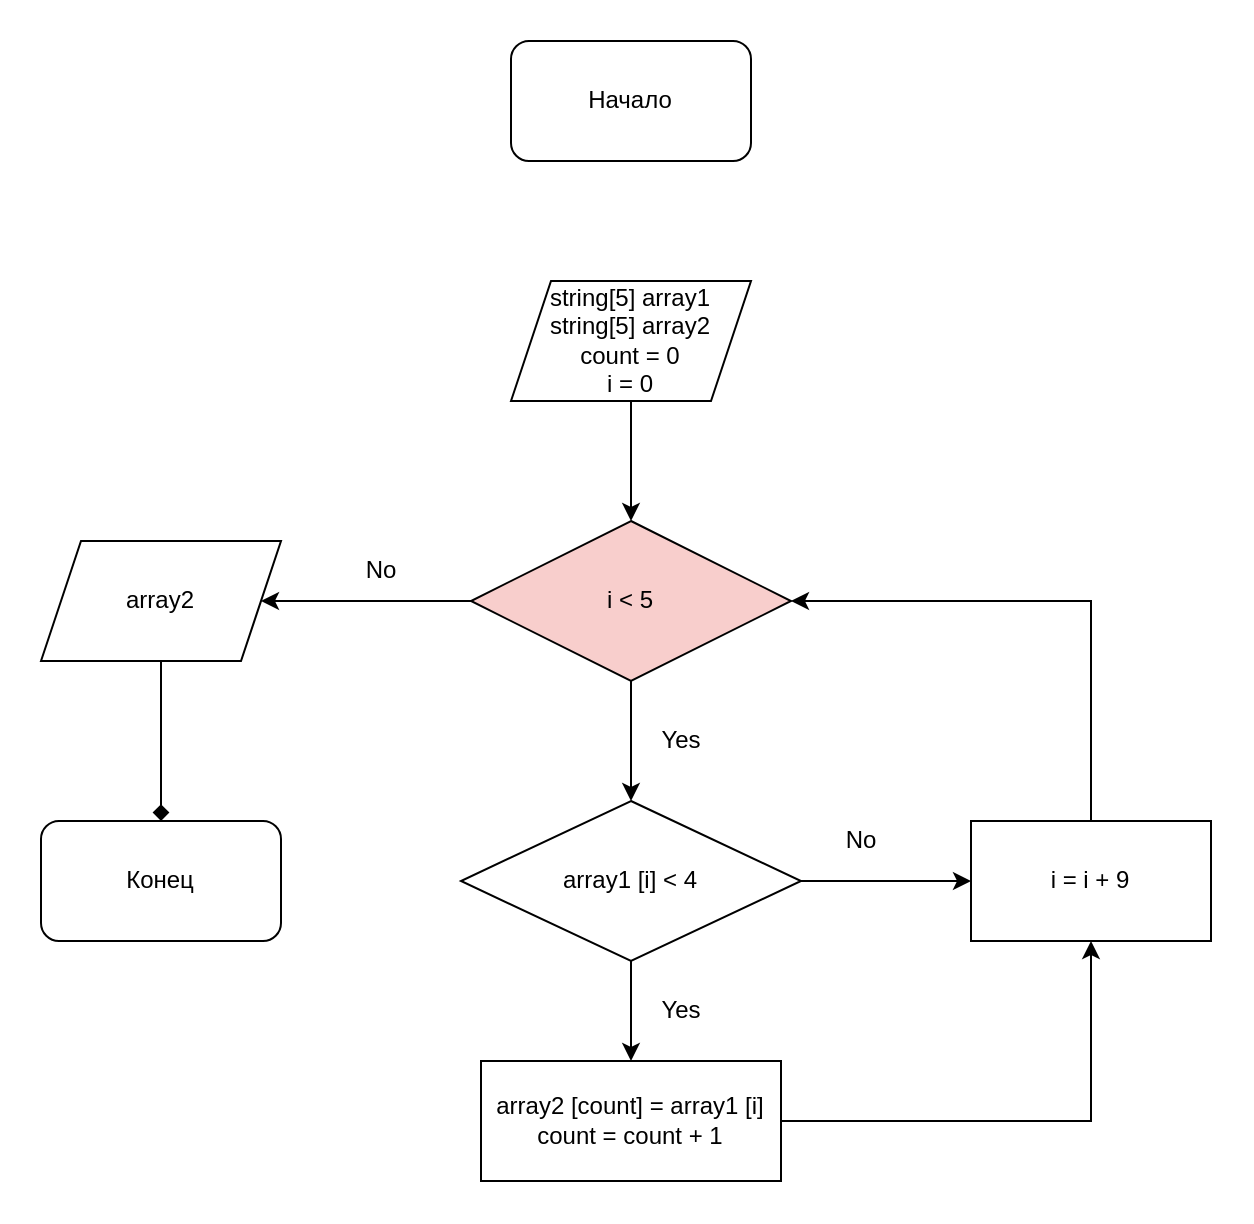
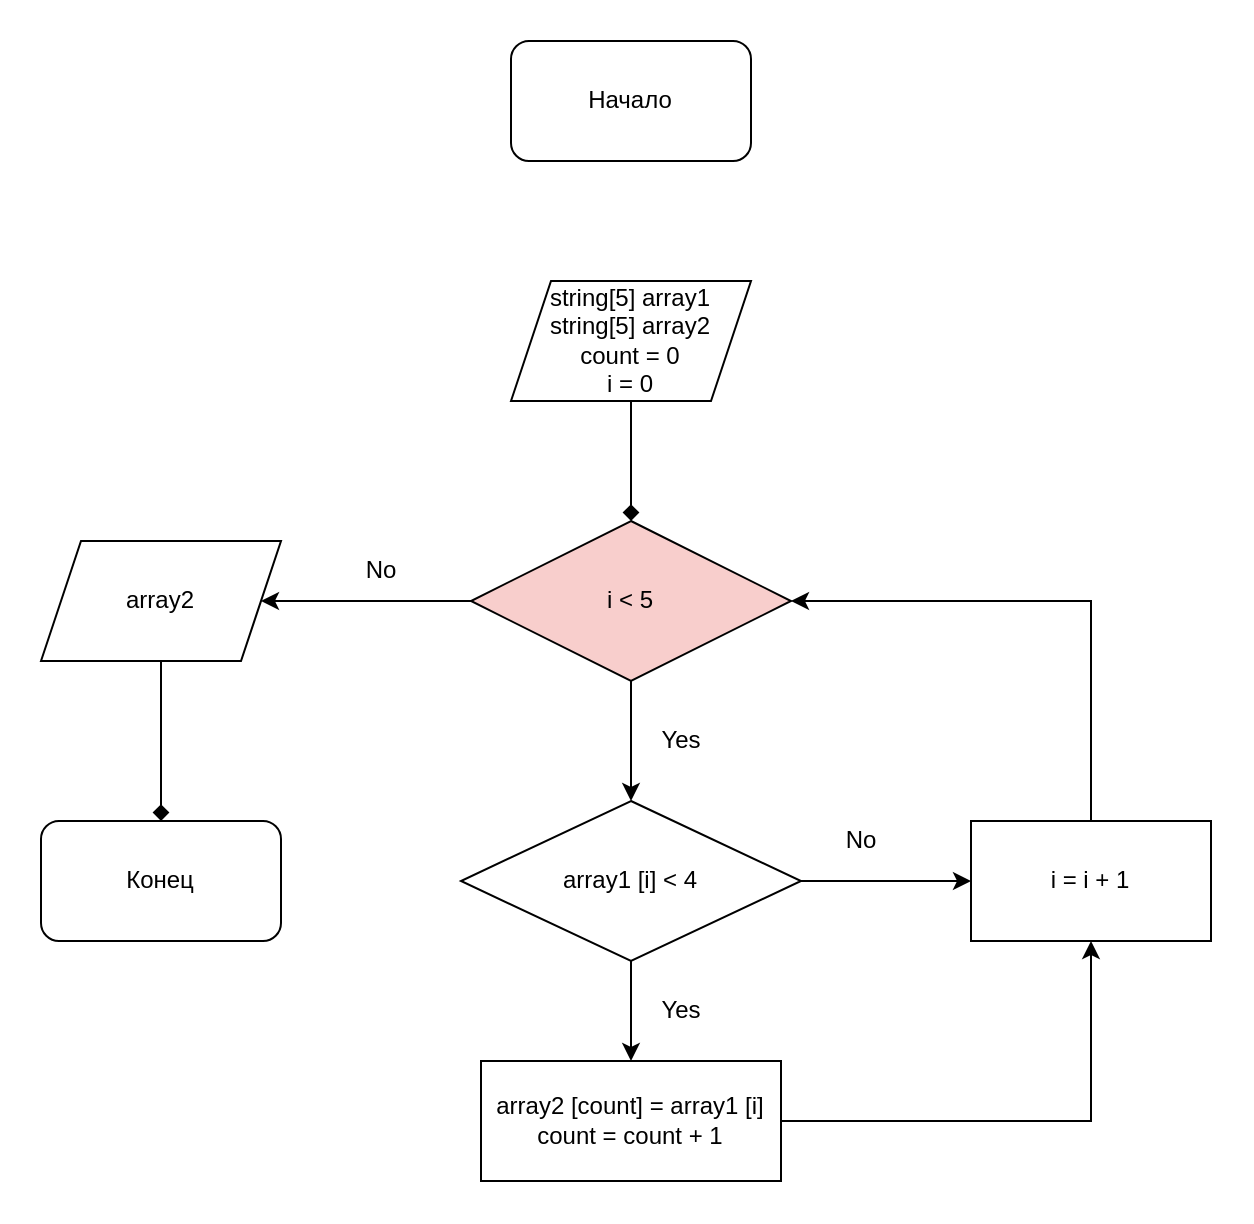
(631, 506) -> (631, 505)
(1091, 881) -> (1091, 881)
